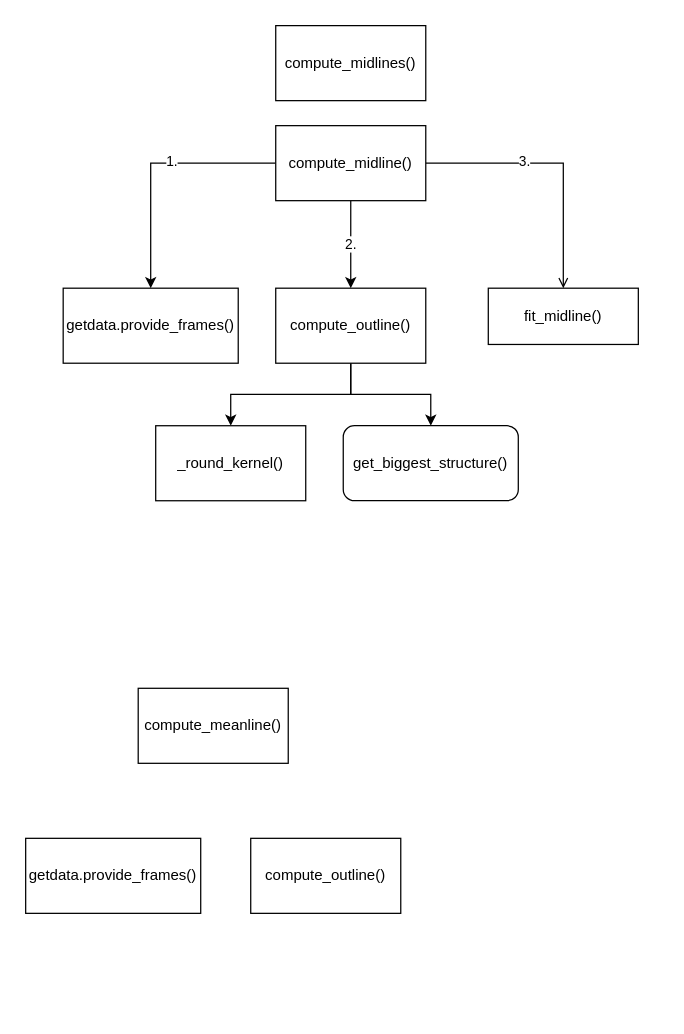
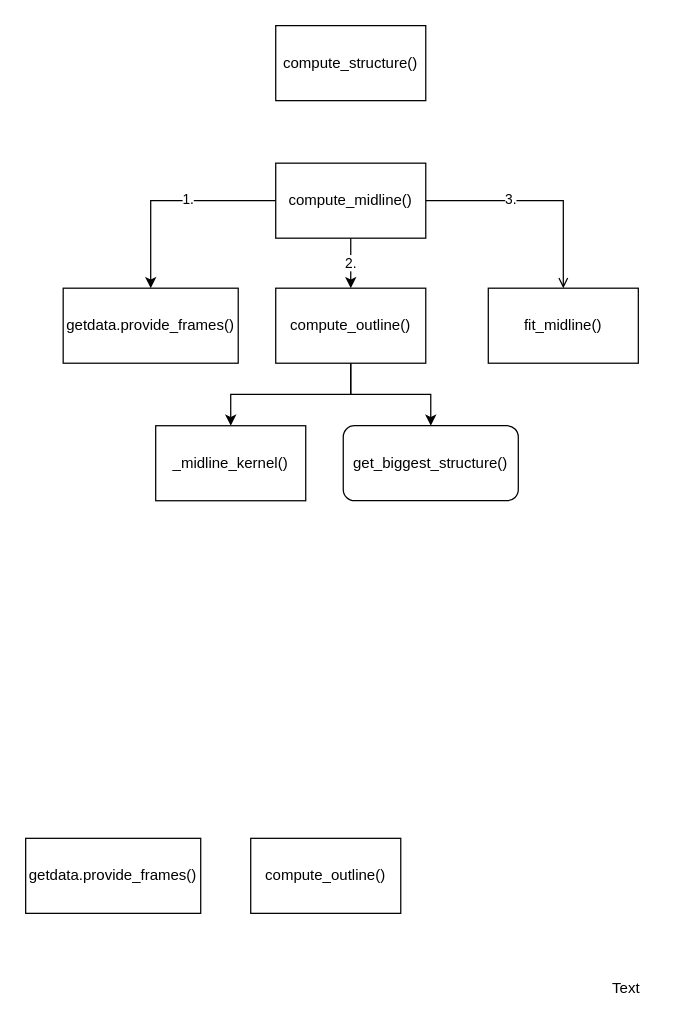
(351, 63) -> (351, 63)
(351, 163) -> (351, 201)
(563, 316) -> (563, 326)
(231, 463) -> (231, 463)
(213, 726) -> none
none -> (626, 988)
